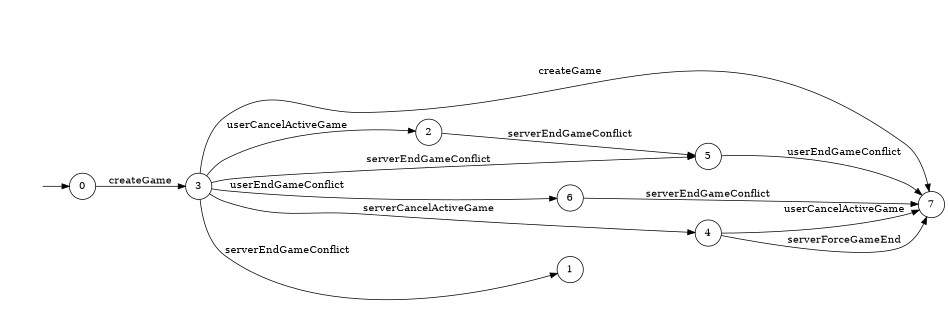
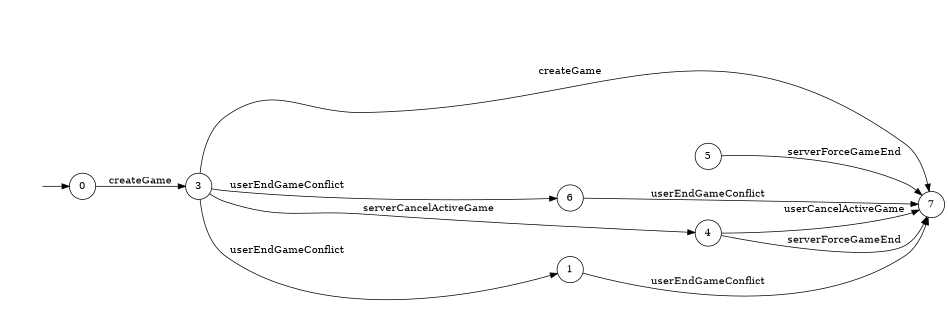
(429, 132) -> none
(845, 152) -> (845, 152)
(449, 167) -> none
(708, 194) -> (708, 194)
(287, 250) -> (287, 250)
none -> (766, 295)
